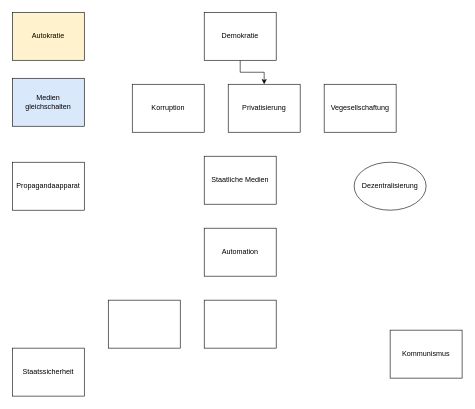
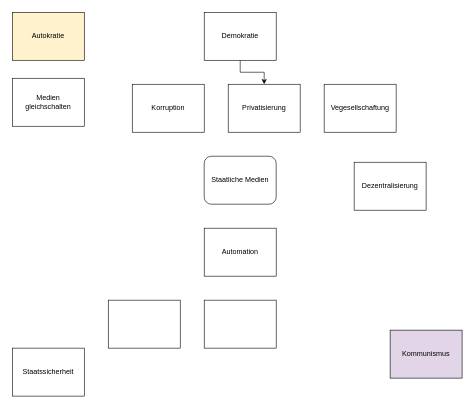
(48, 102) -> (48, 102)
(240, 180) -> (240, 180)
(48, 186) -> none
(390, 186) -> (390, 186)
(426, 354) -> (426, 354)
